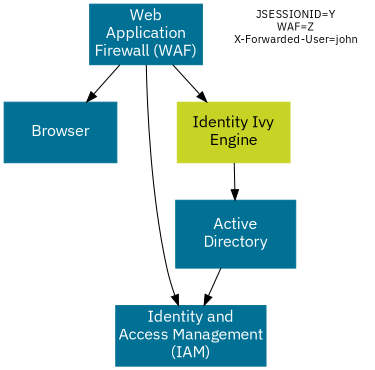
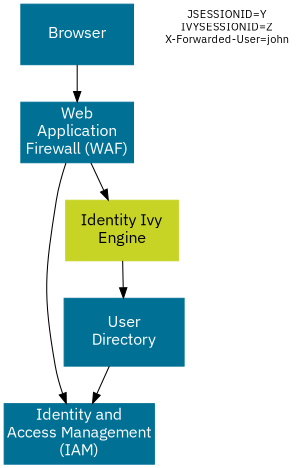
(296, 34) -> (227, 34)
(107, 79) -> (77, 78)
(236, 234) -> (124, 332)
